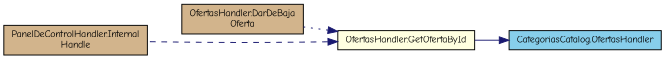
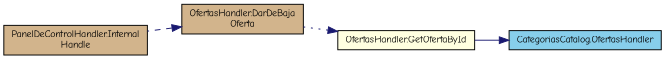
(238, 42) -> (160, 30)
